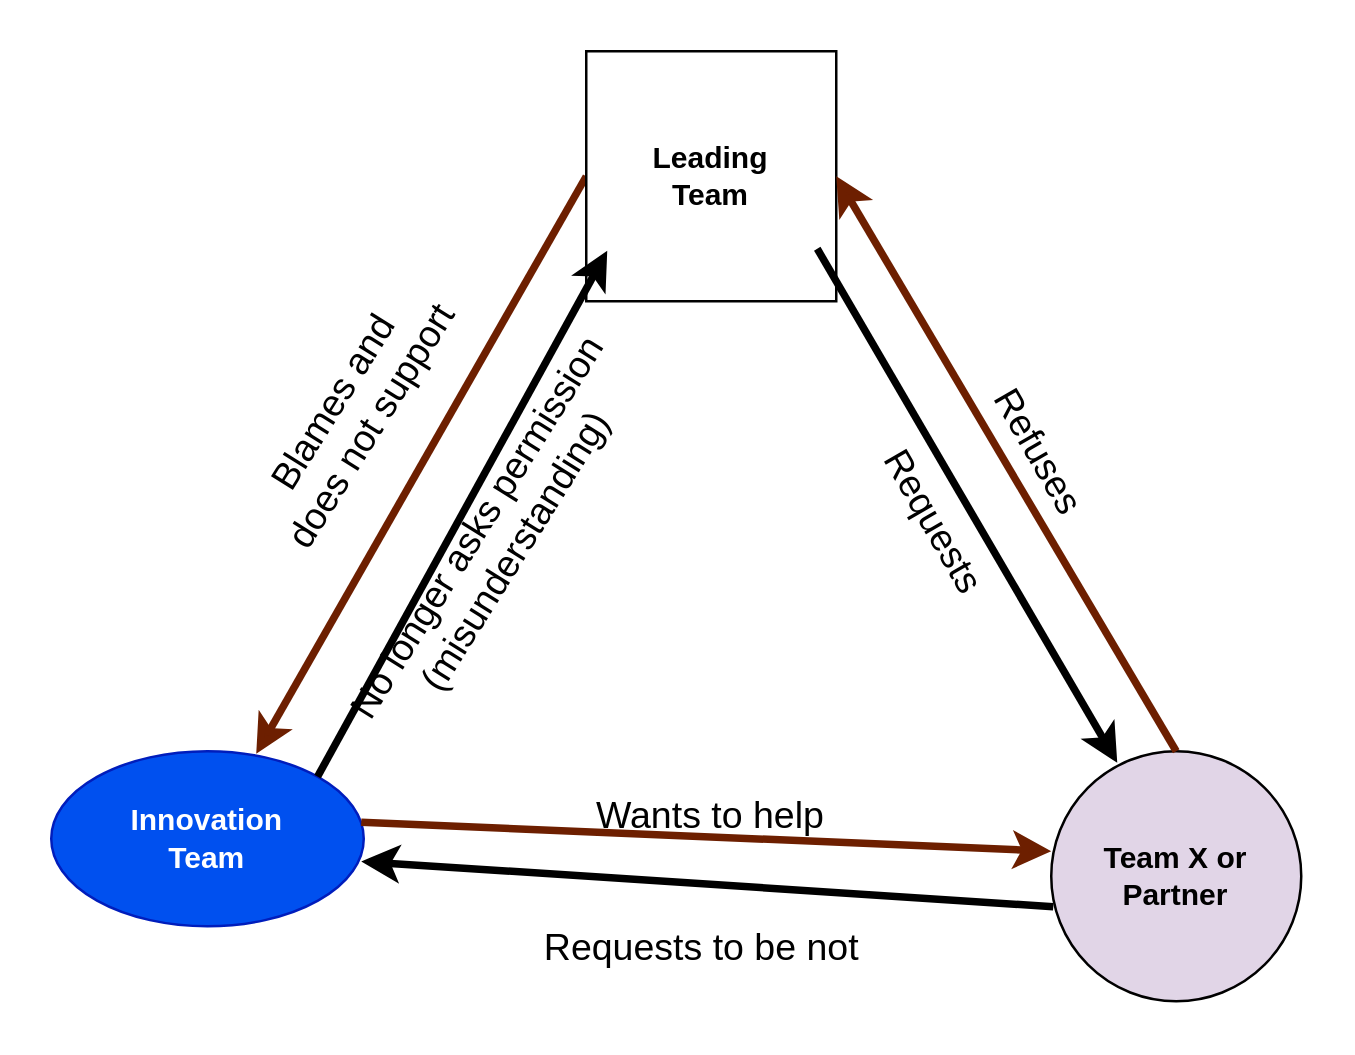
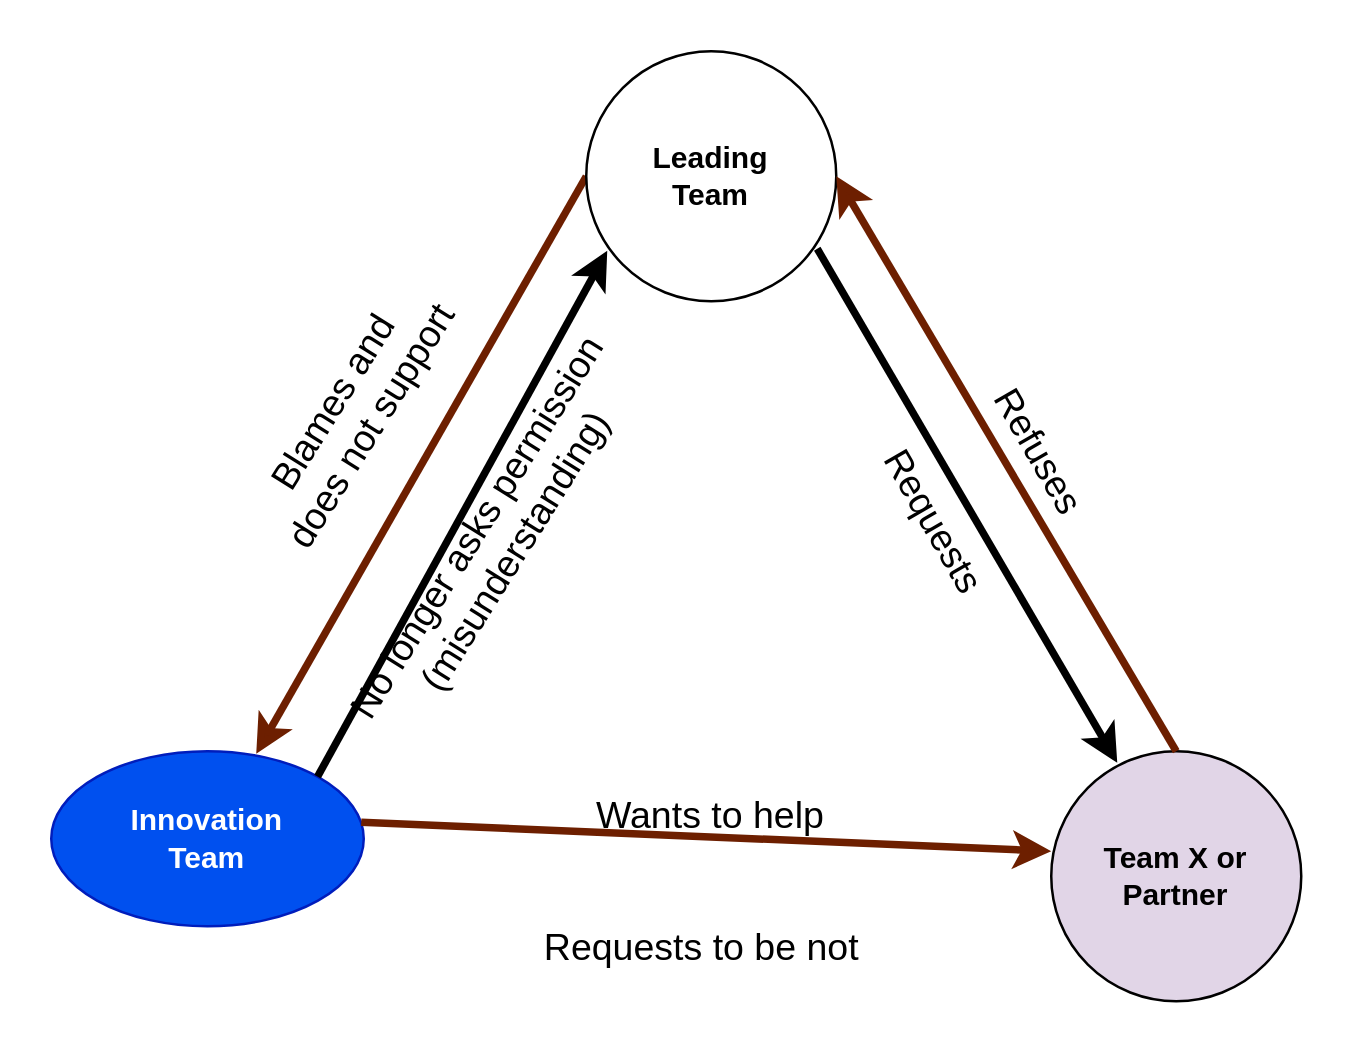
(711, 176) -> (711, 176)
(720, 885) -> none
